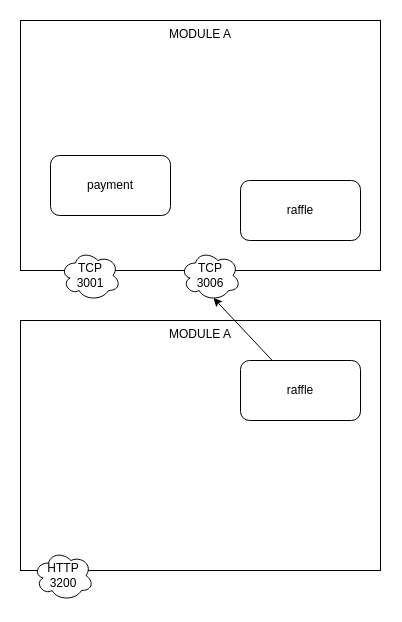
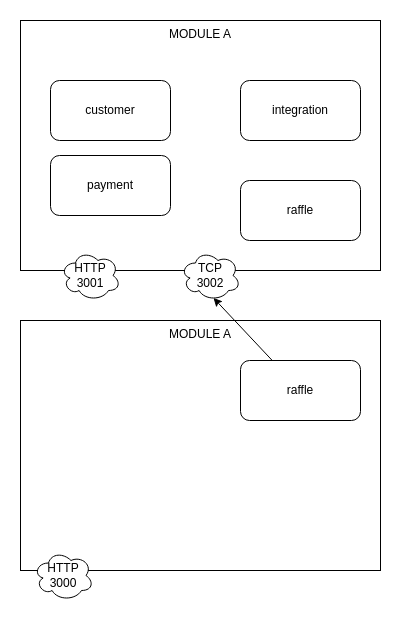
none -> (111, 111)
none -> (301, 111)
(91, 276) -> (91, 276)
(211, 276) -> (211, 276)
(64, 576) -> (64, 576)
